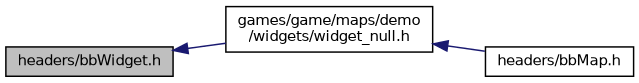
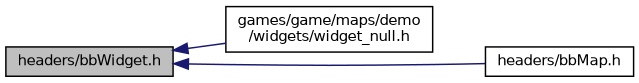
(466, 49) -> (337, 65)
